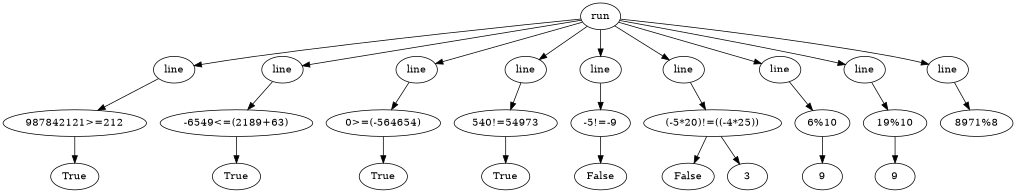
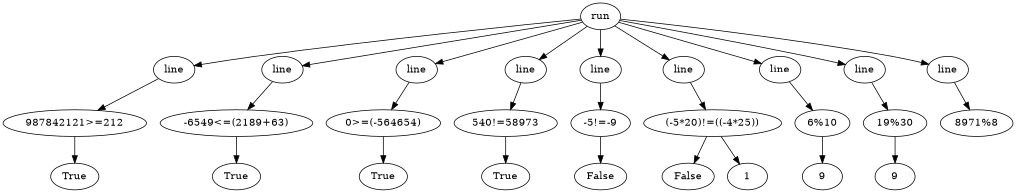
(506, 123) -> (506, 123)
(895, 123) -> (895, 123)
(747, 177) -> (747, 177)
